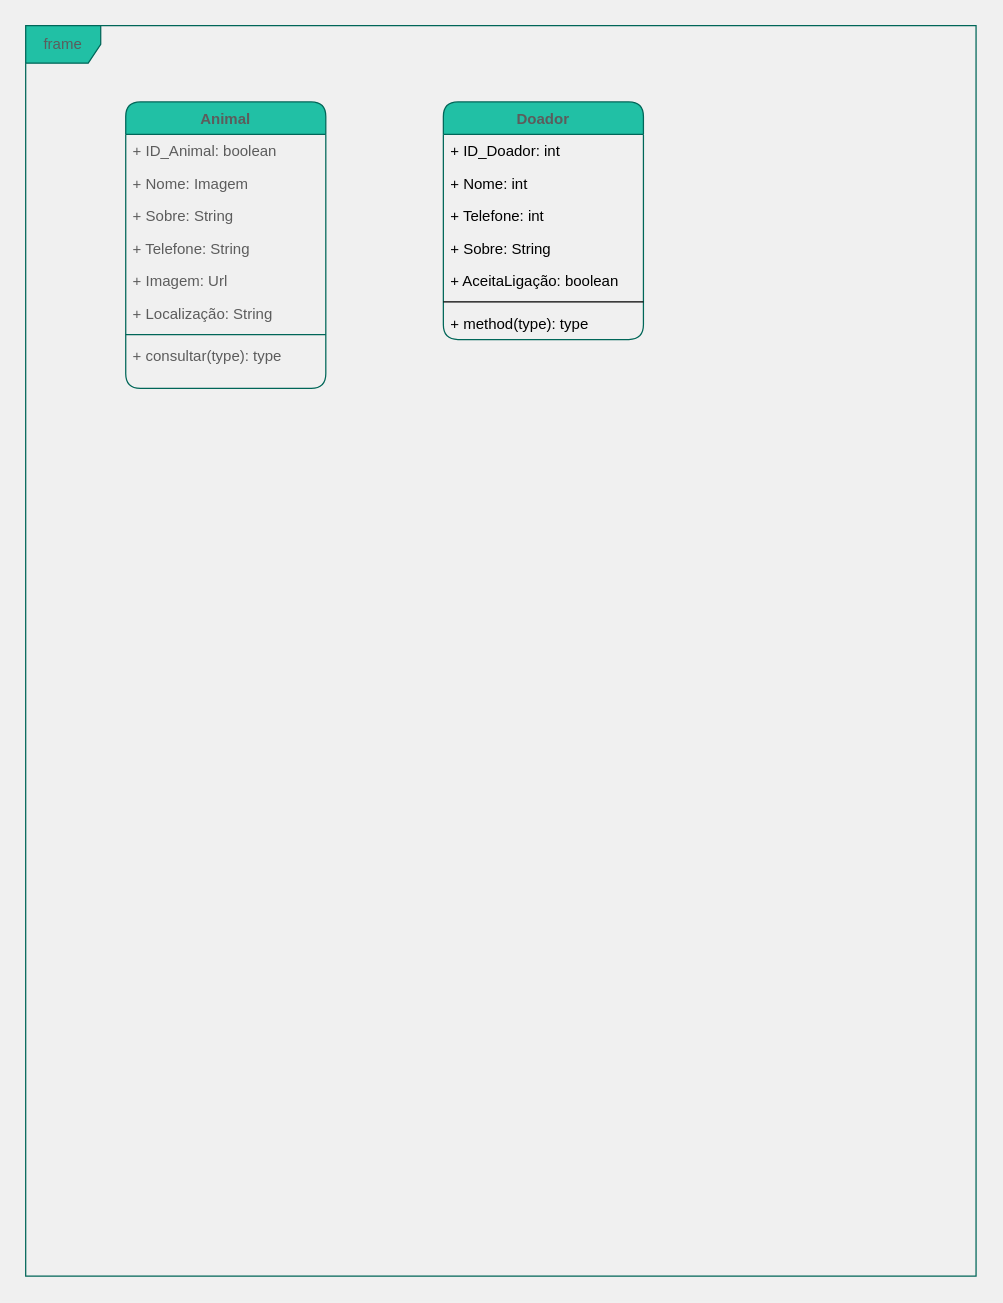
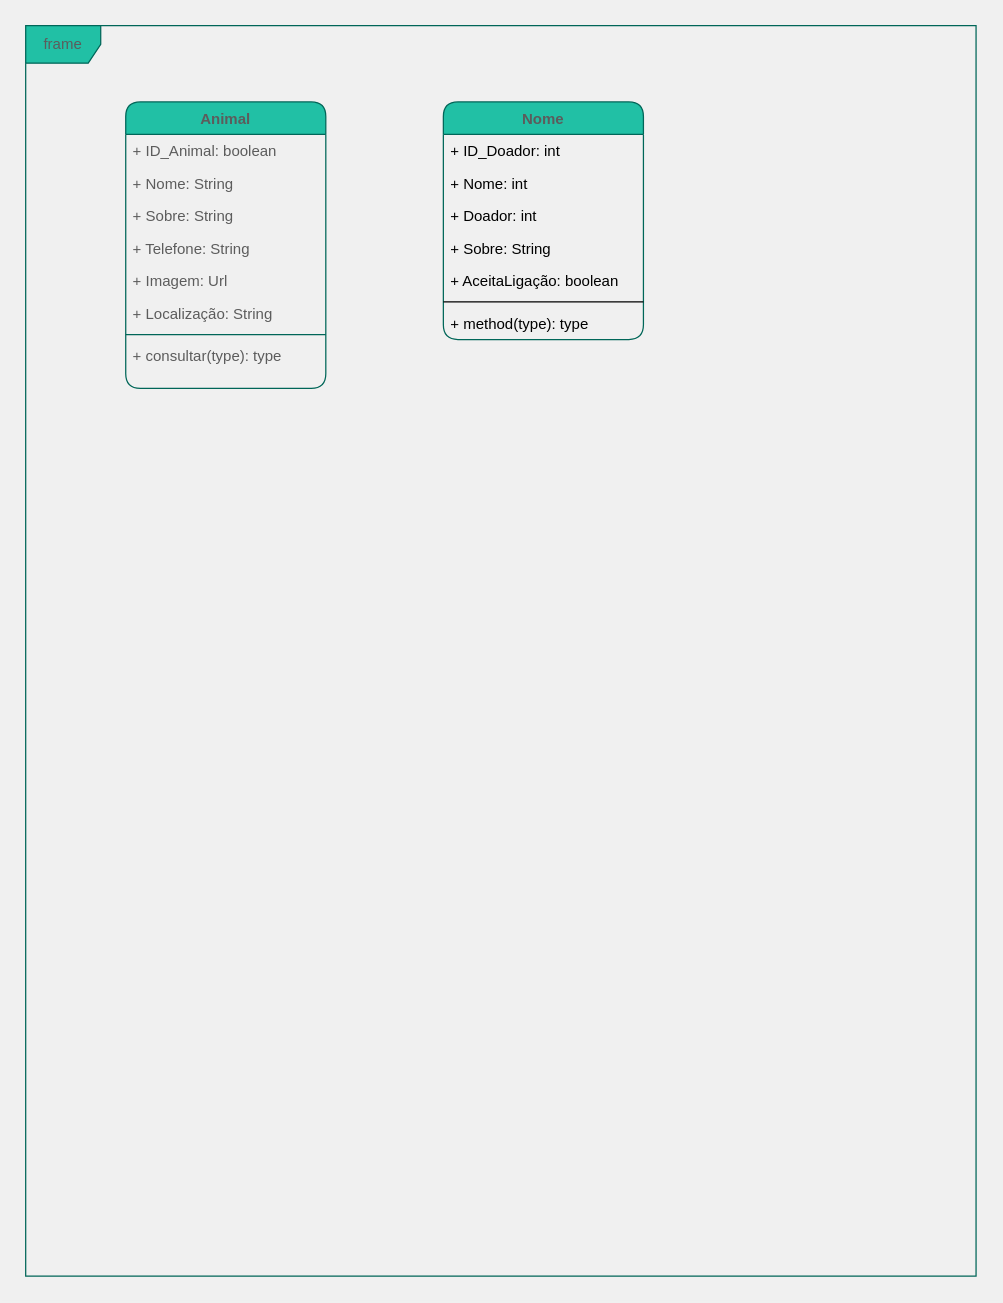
(543, 119) -> (543, 119)
(185, 184) -> (184, 184)
(503, 216) -> (497, 216)
